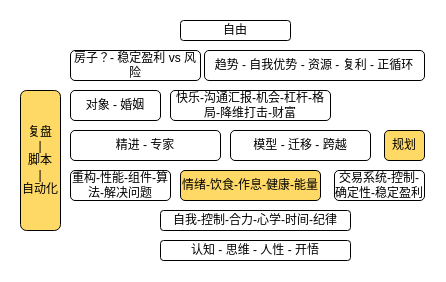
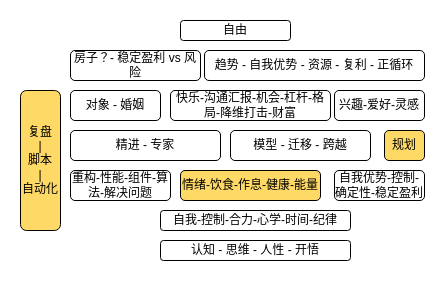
none -> (380, 106)
(380, 186) -> (380, 186)
